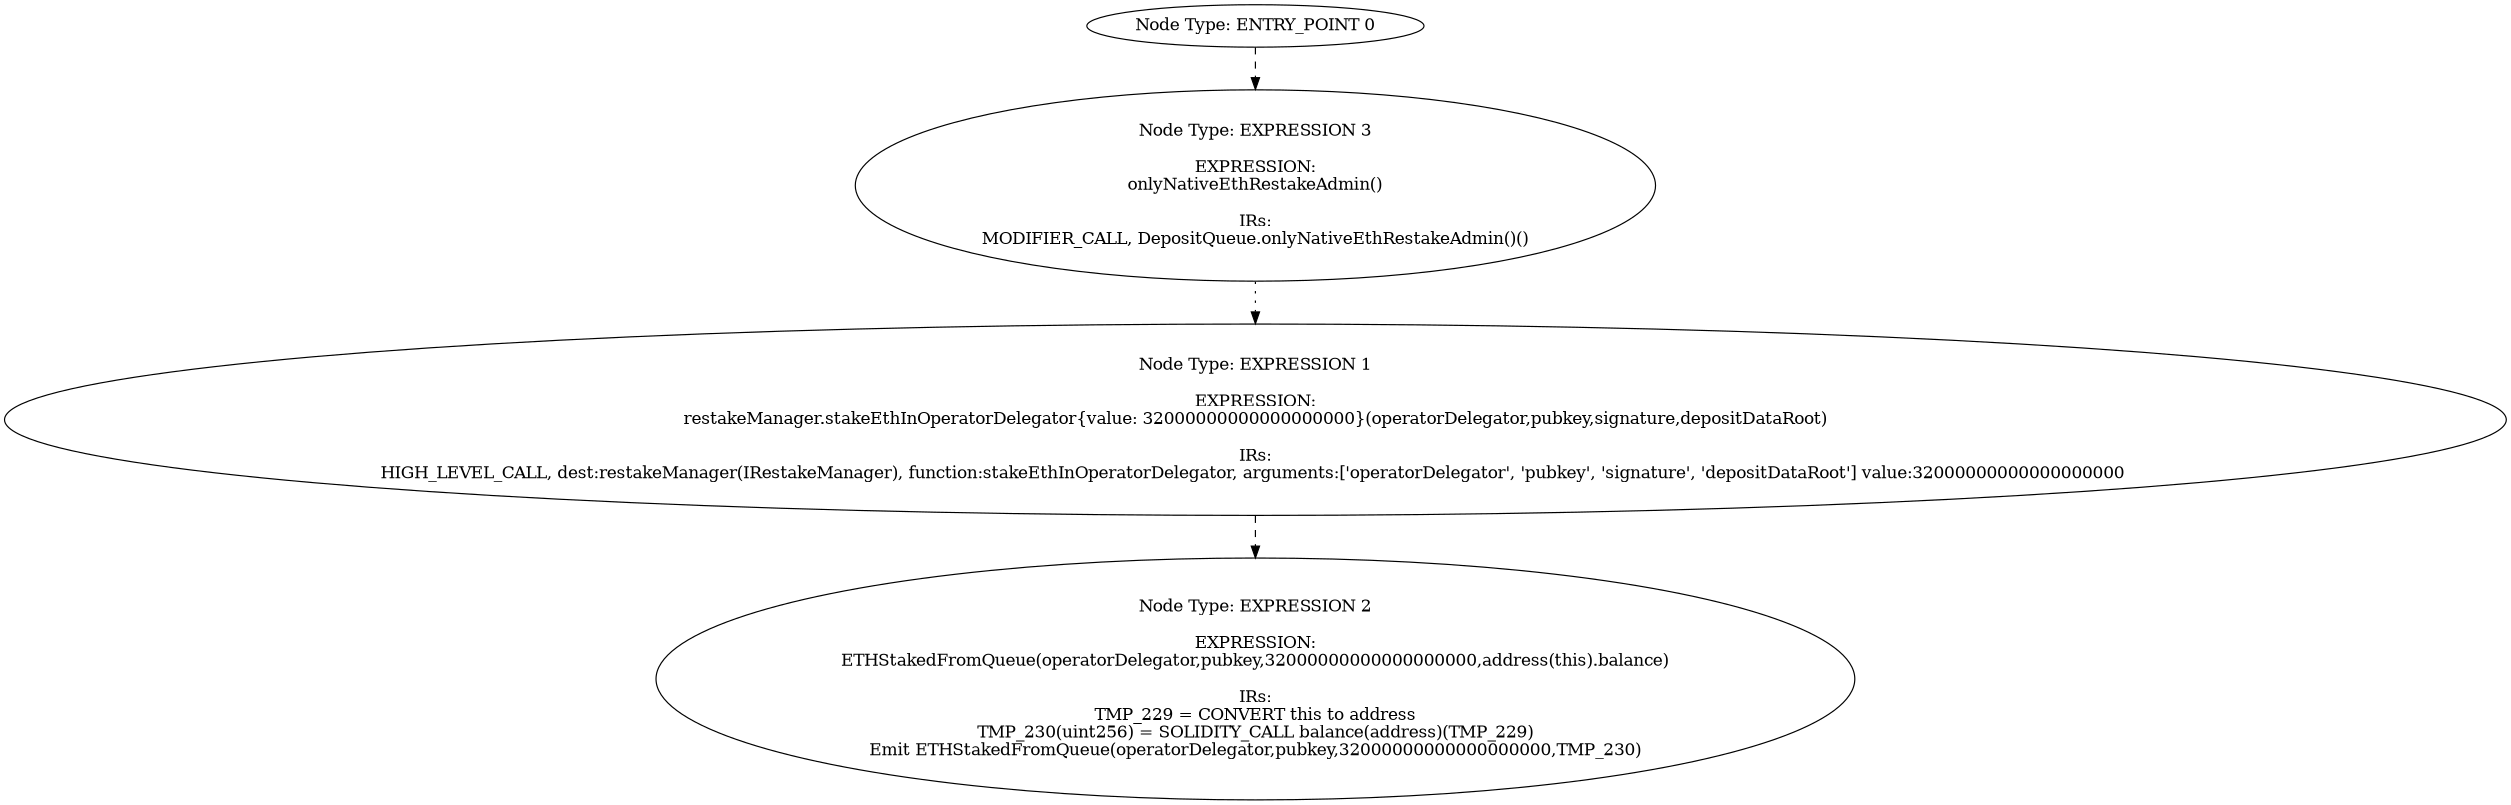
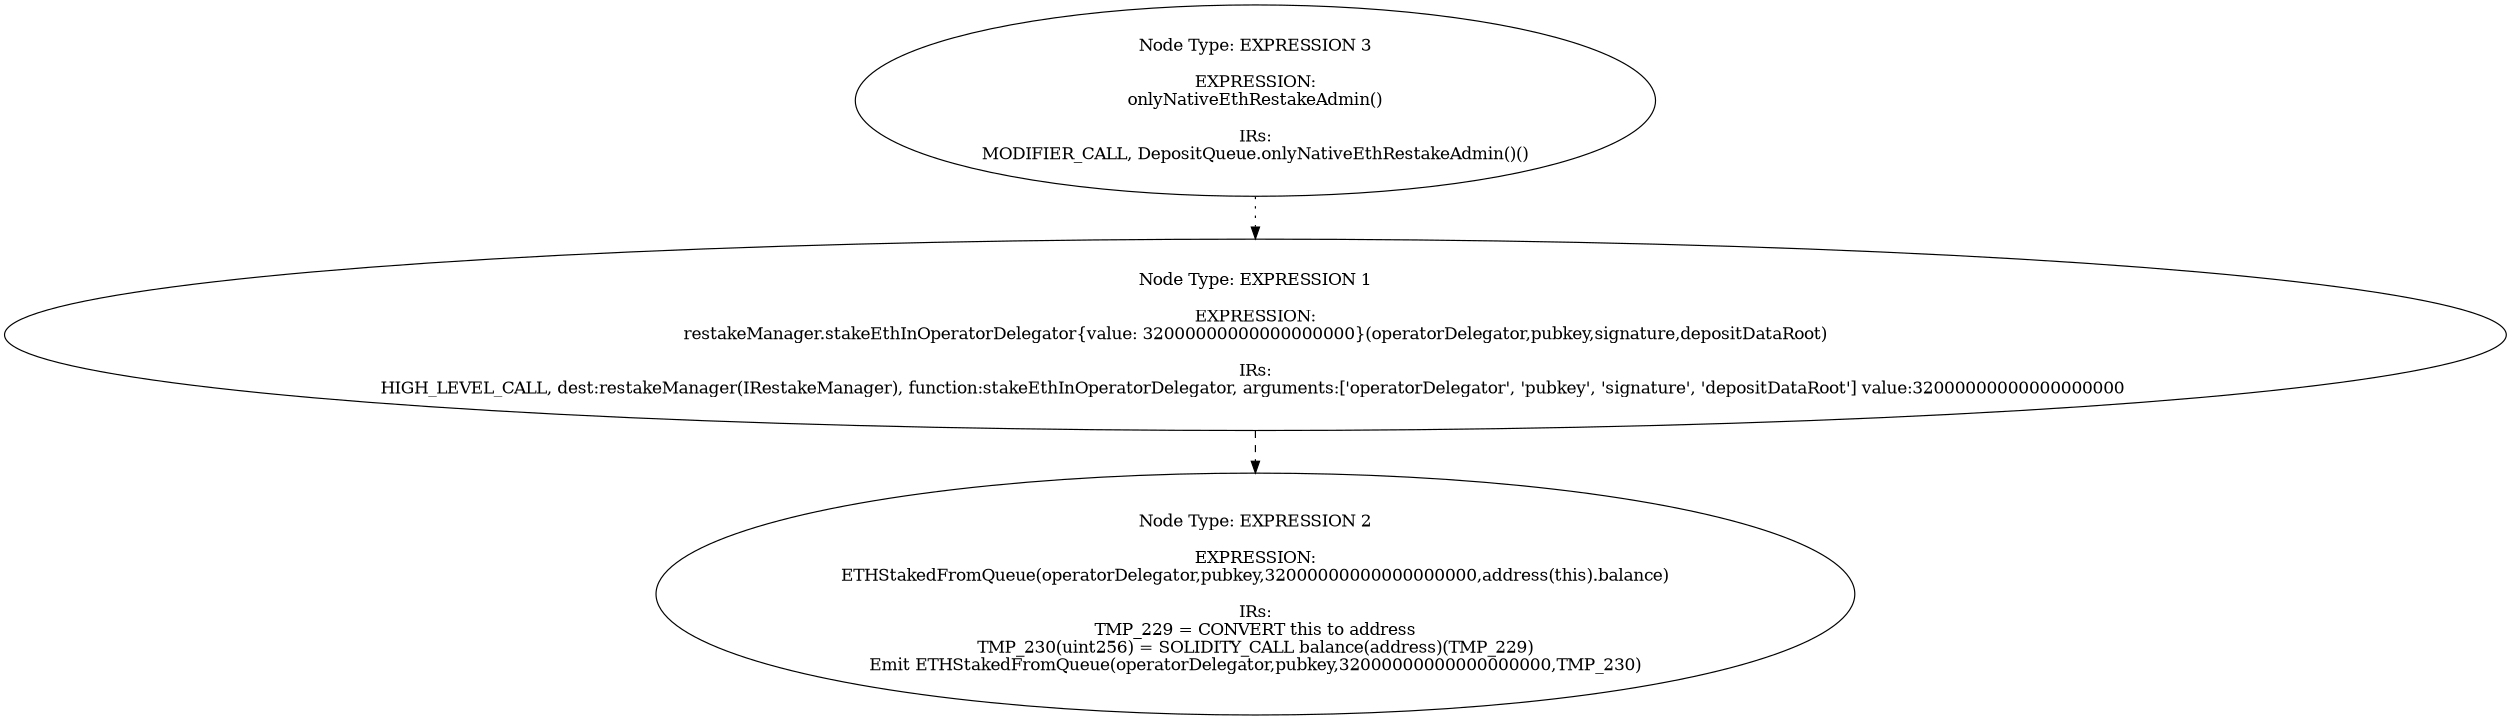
(1255, 26) -> none
